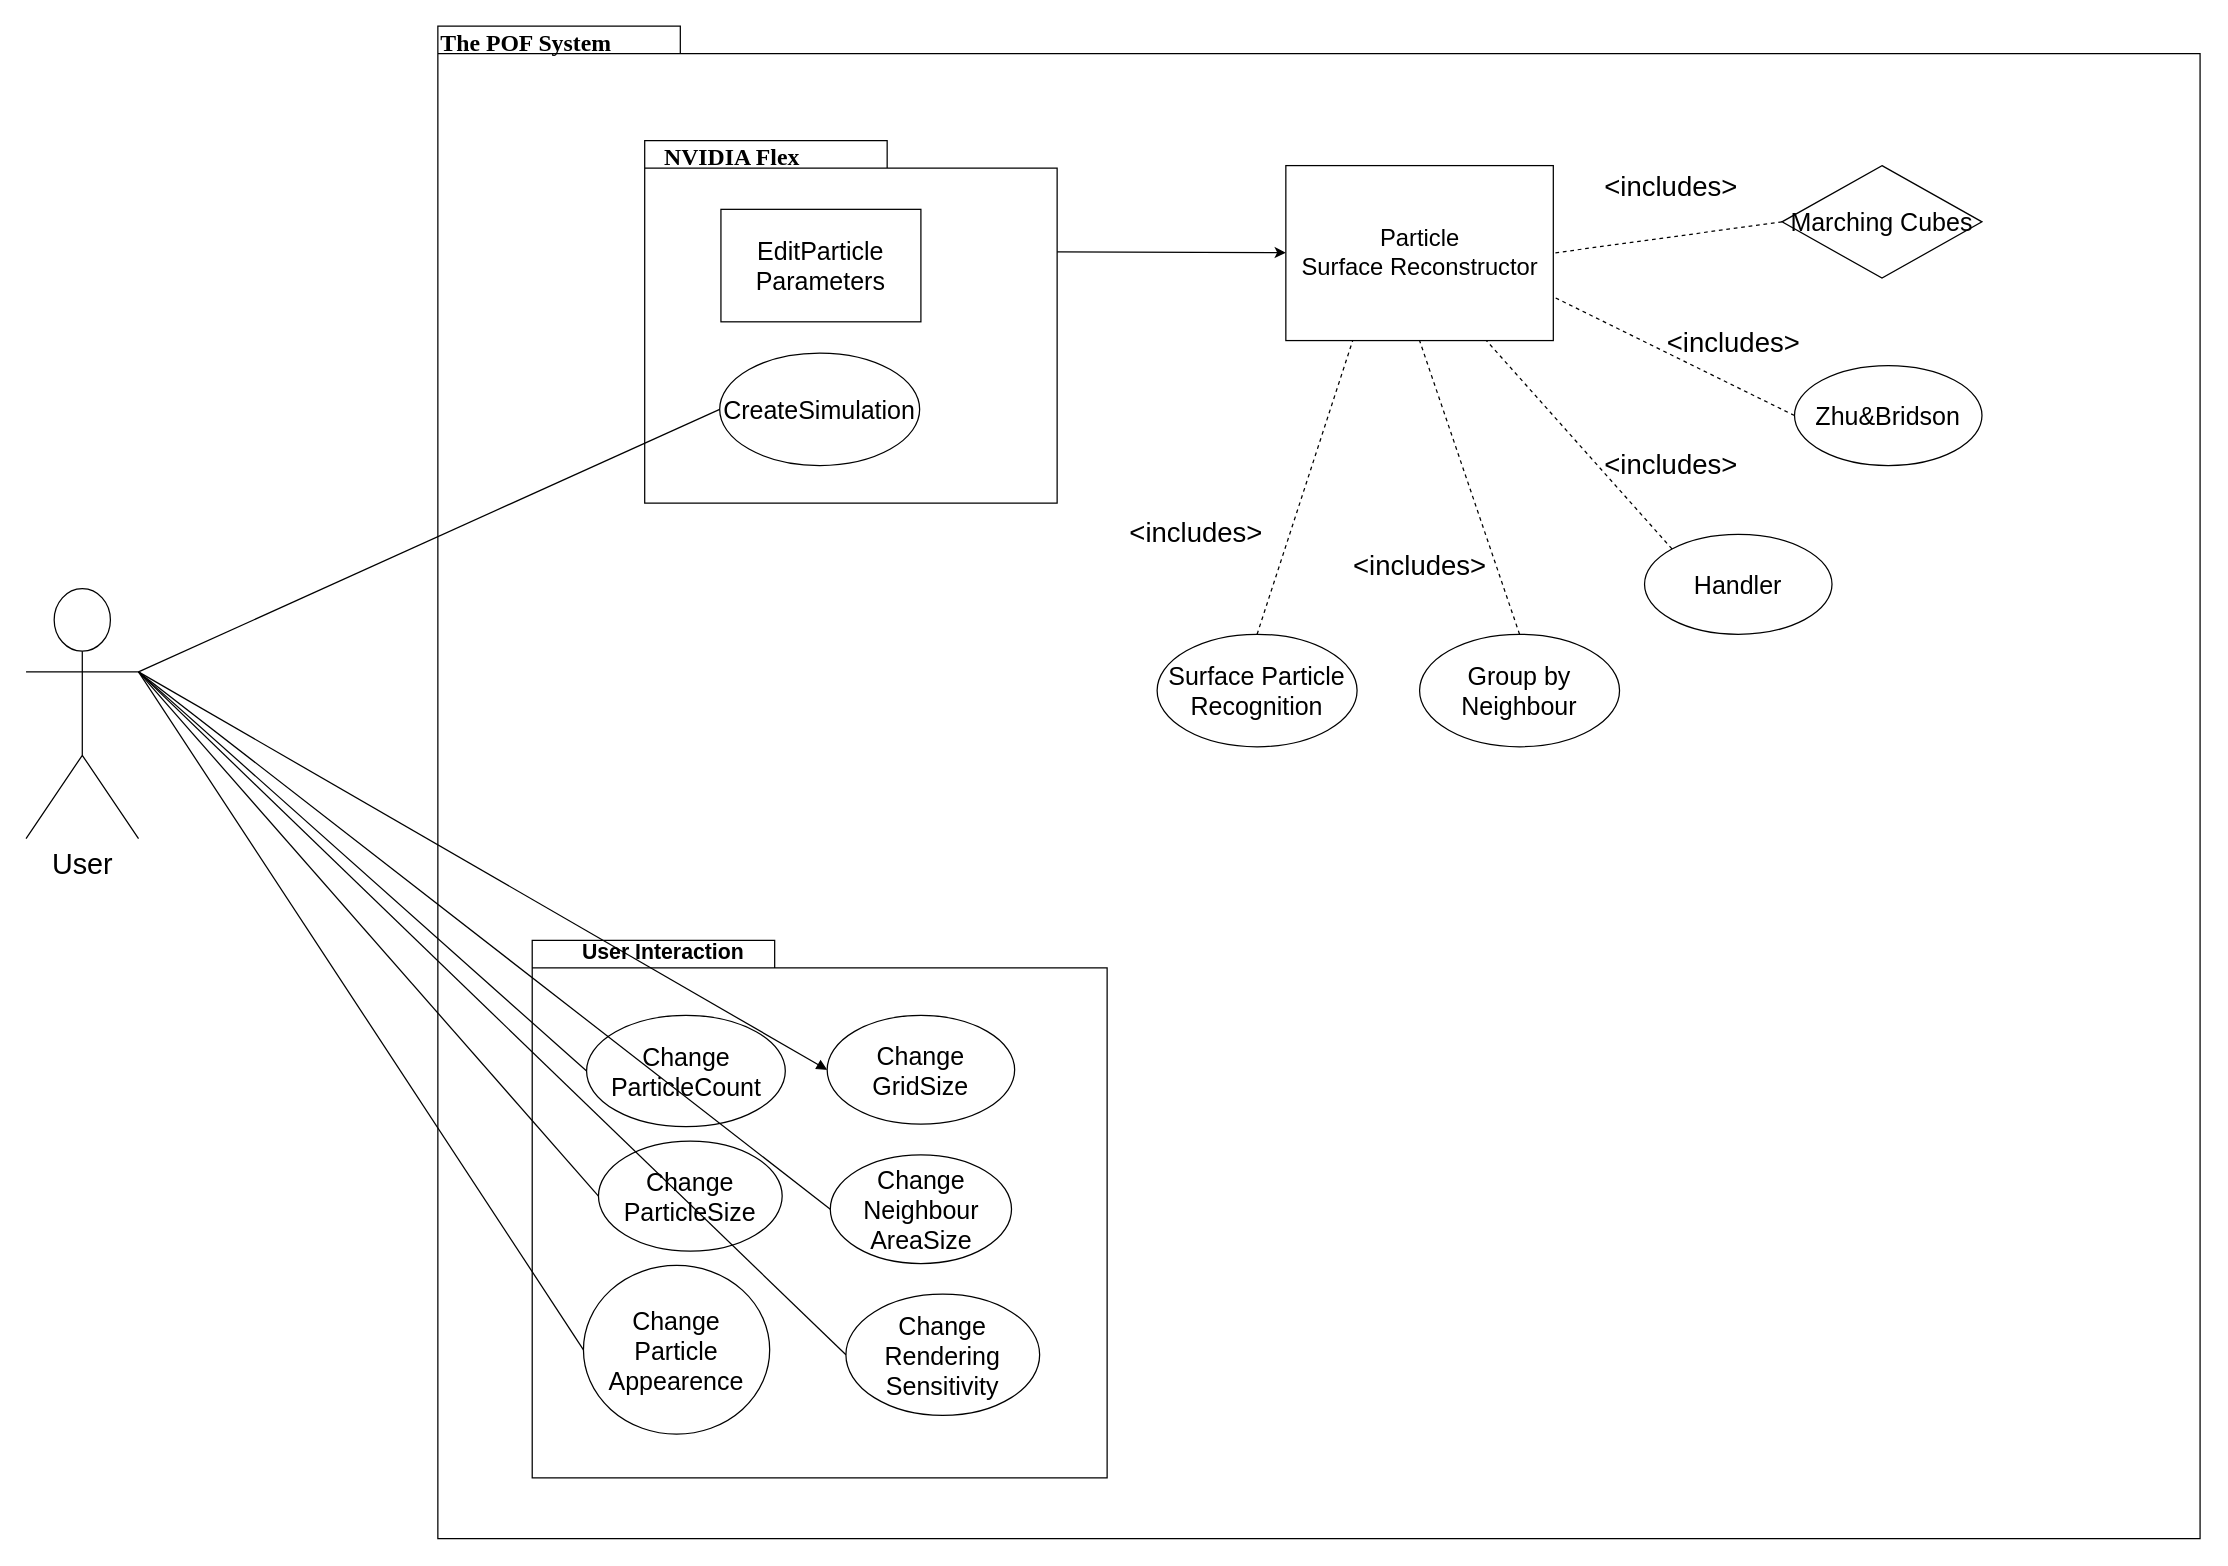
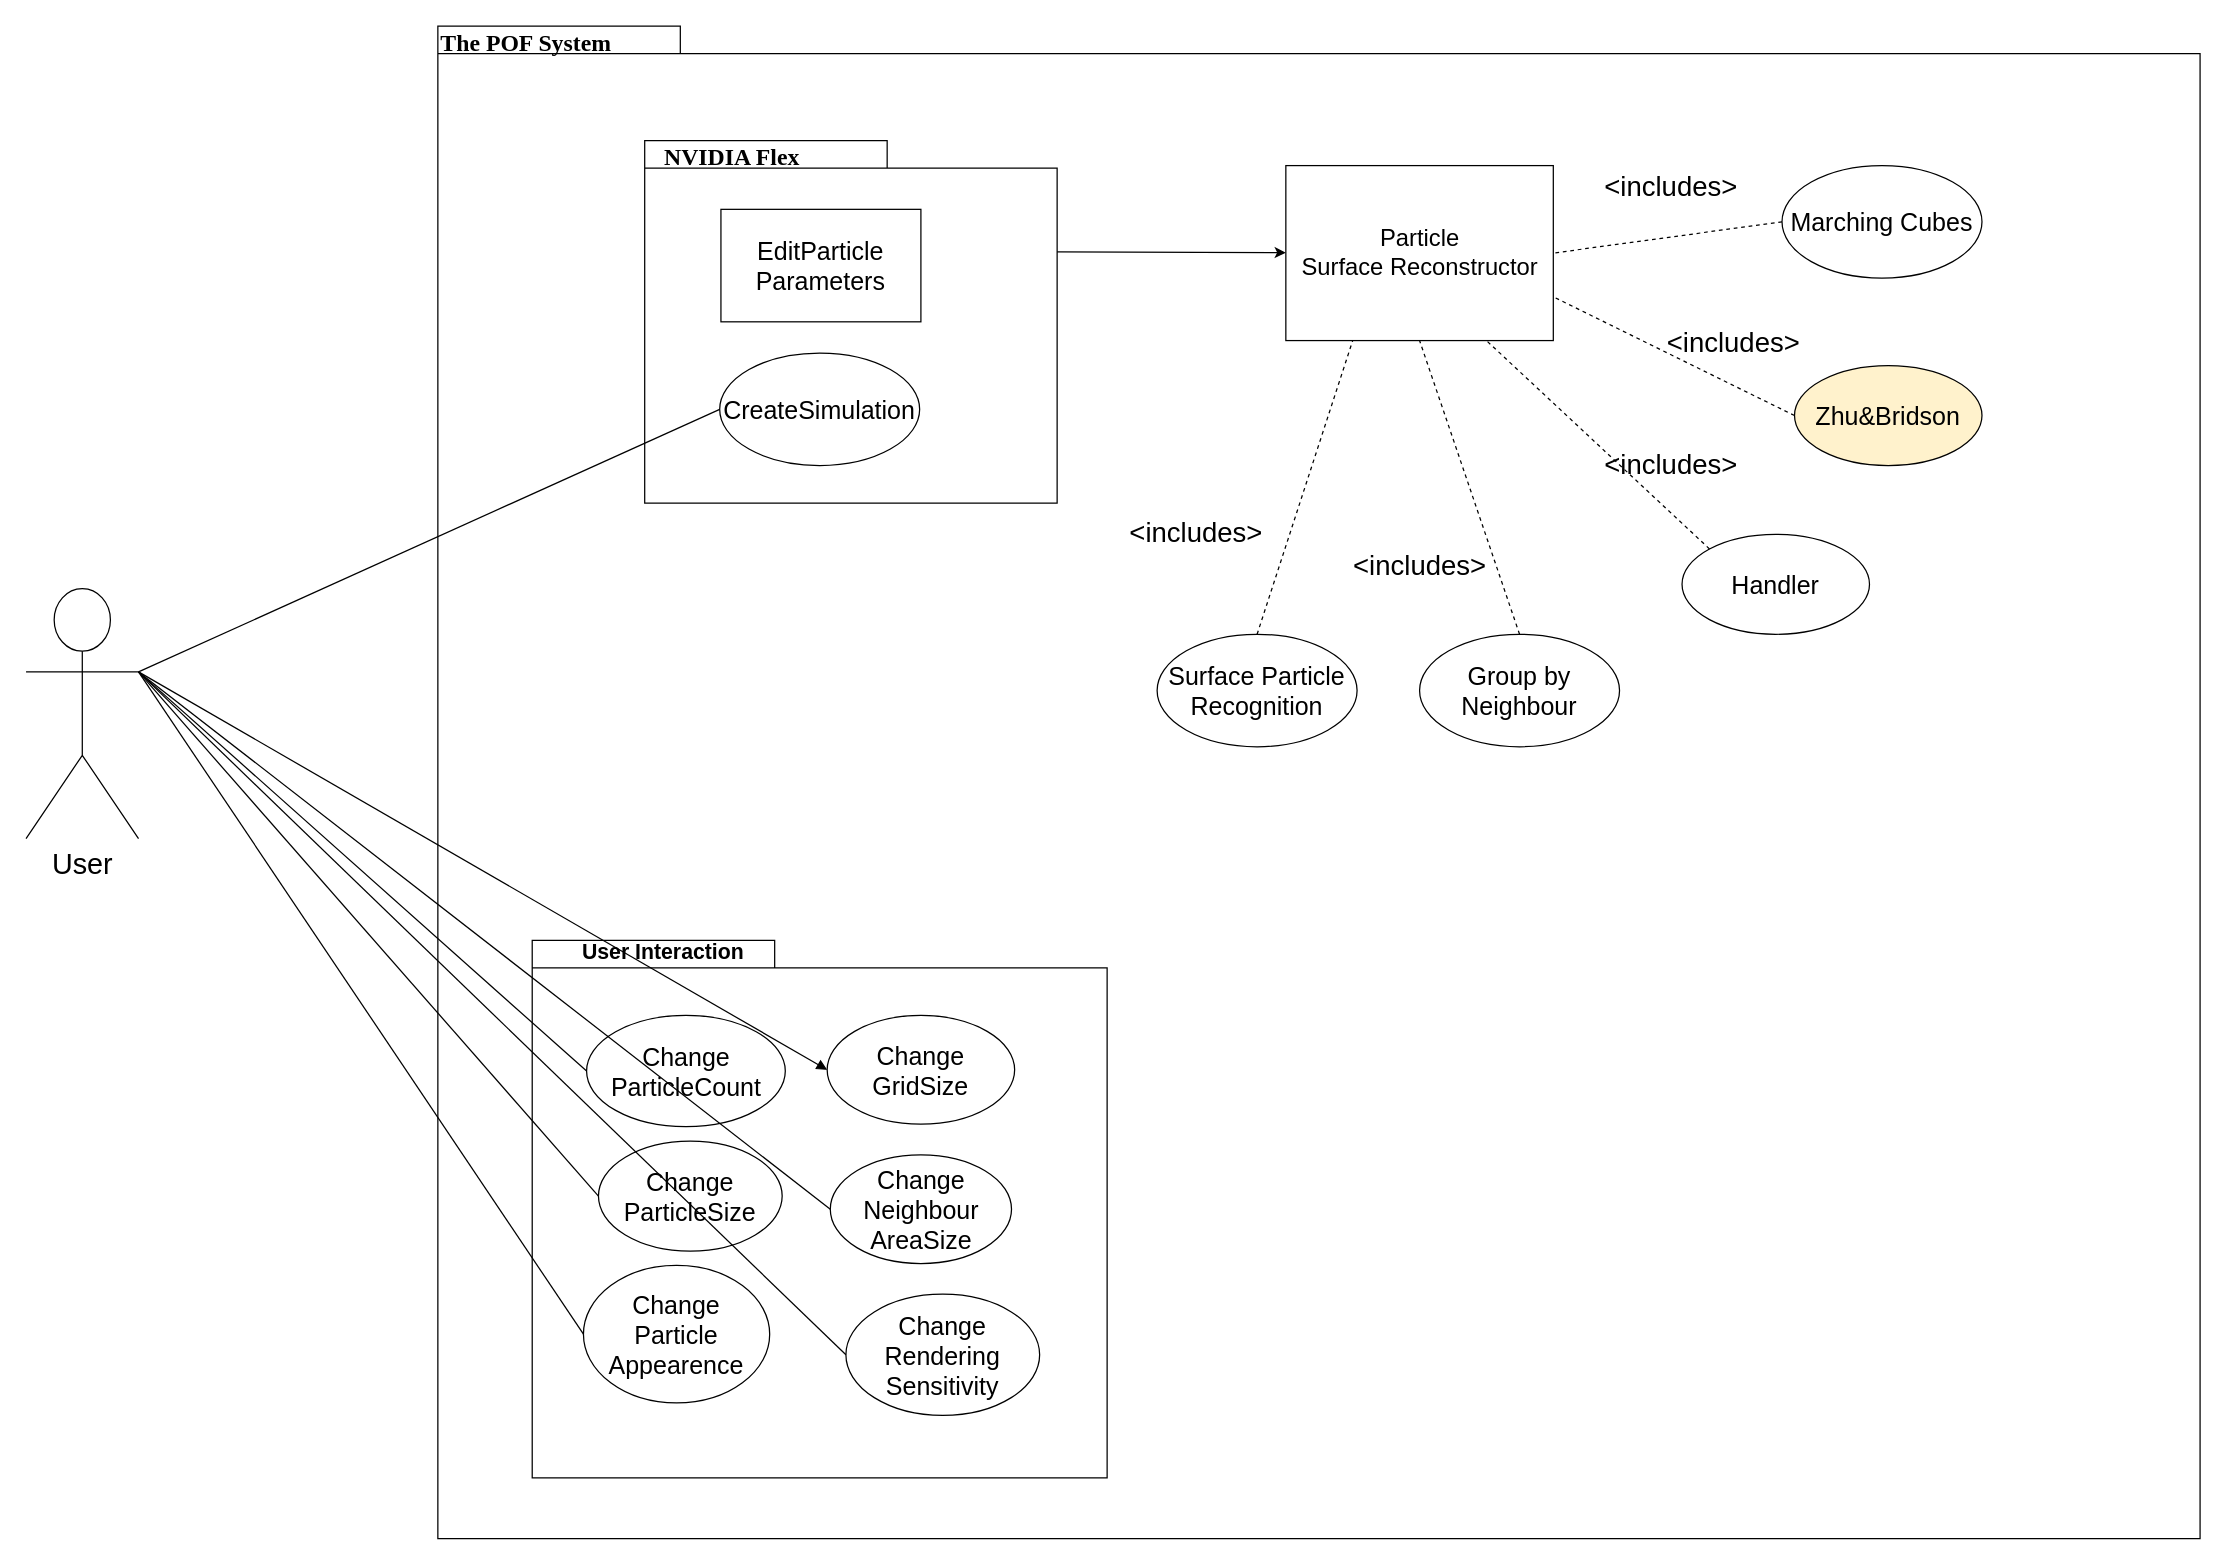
(1882, 222) -> (1882, 222)
(1888, 416) -> (1888, 416)
(1738, 584) -> (1776, 584)
(676, 1350) -> (676, 1334)
